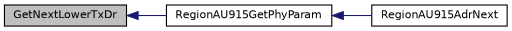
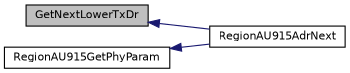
(152, 16) -> (185, 26)
